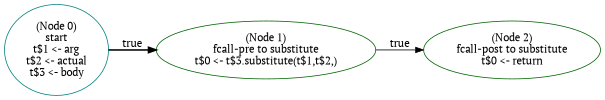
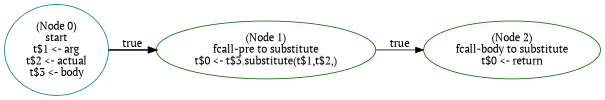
(512, 50) -> (512, 50)
